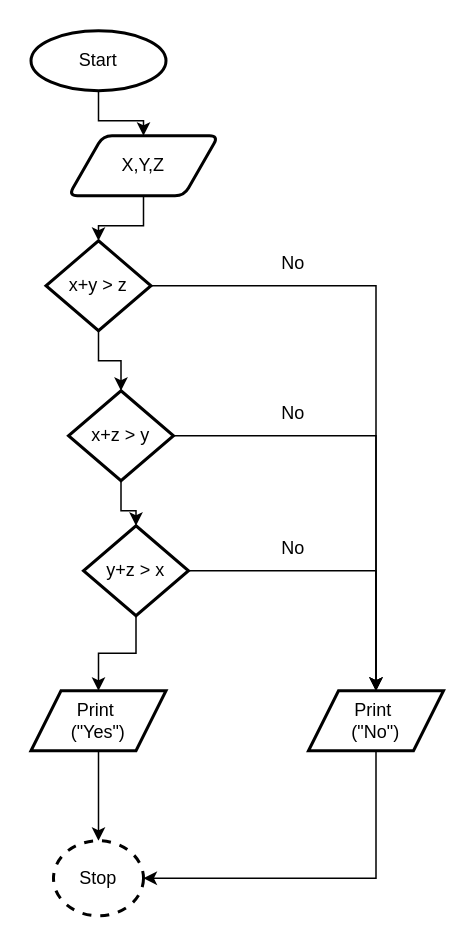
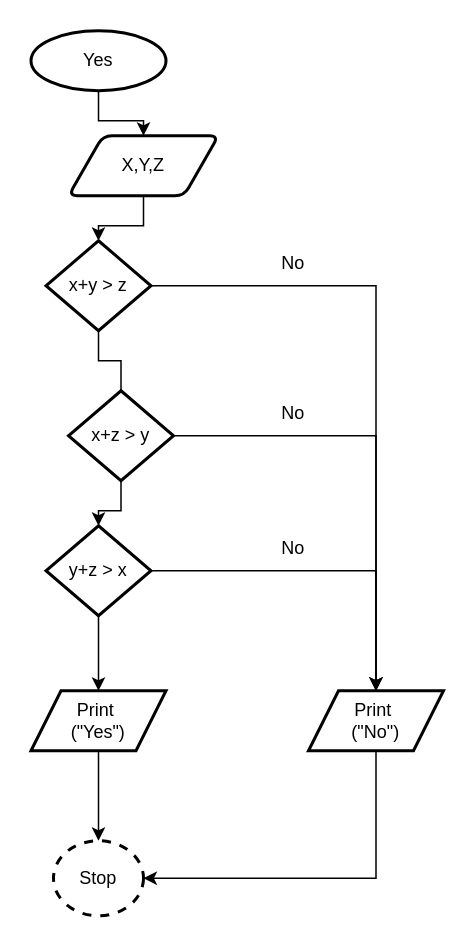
(98, 61) -> (98, 61)
(121, 379) -> (121, 383)
(136, 571) -> (98, 571)
